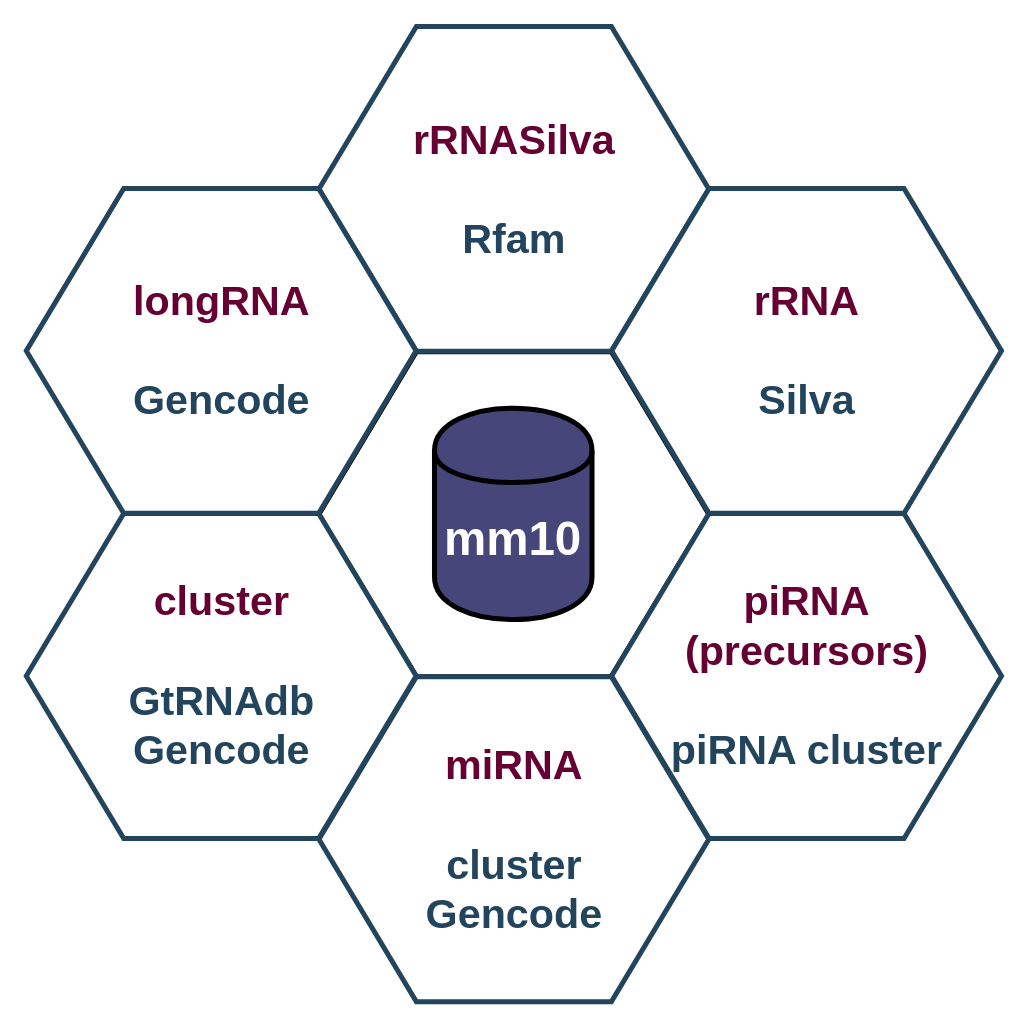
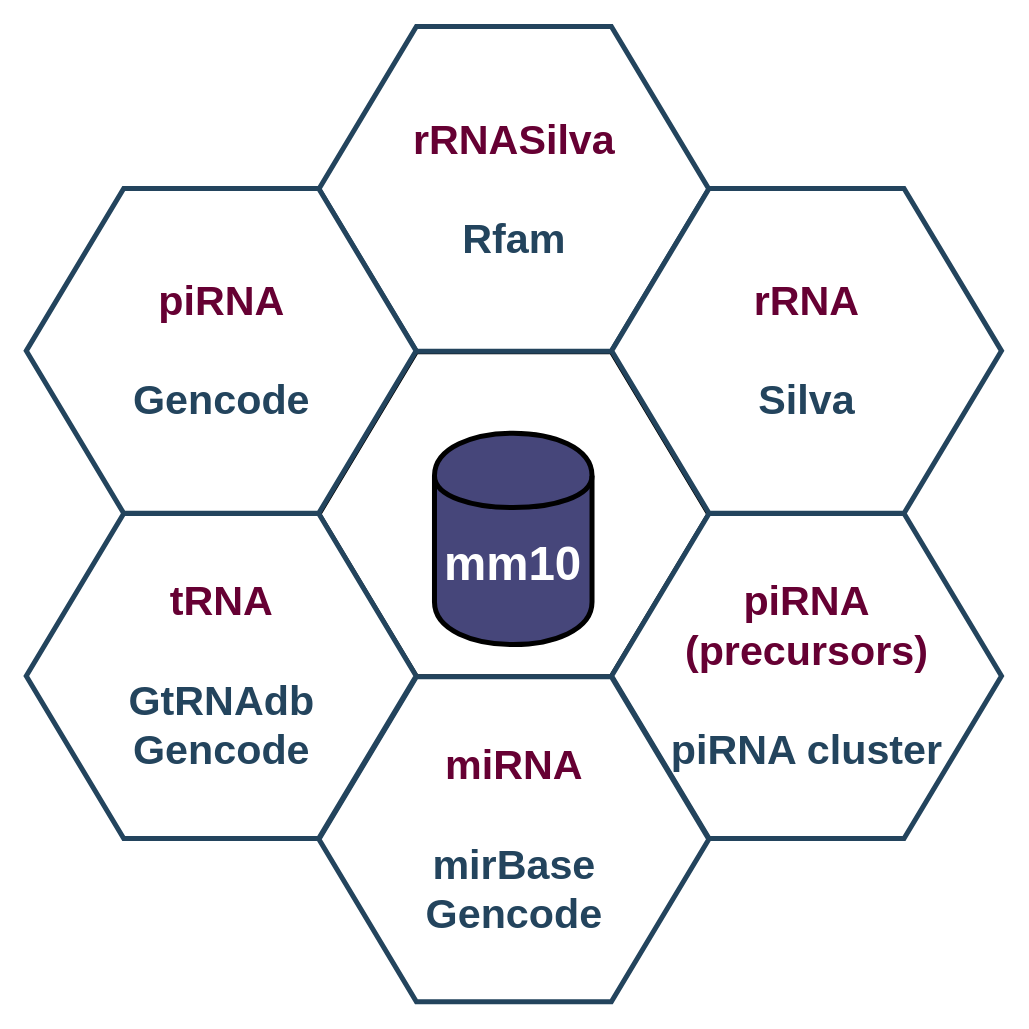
(222, 351) -> (222, 351)
(513, 514) -> (513, 539)
(222, 676) -> (222, 676)
(514, 839) -> (514, 839)
